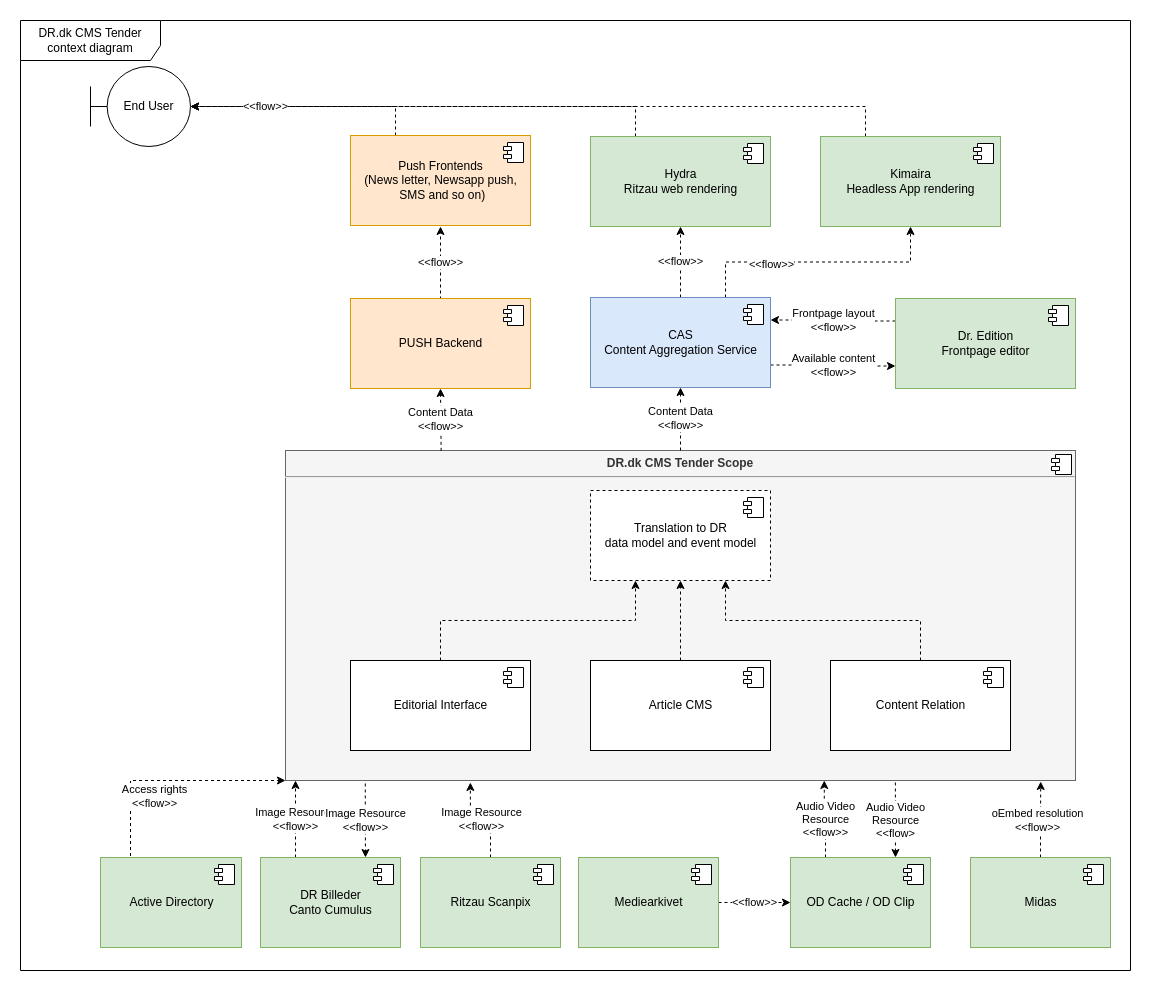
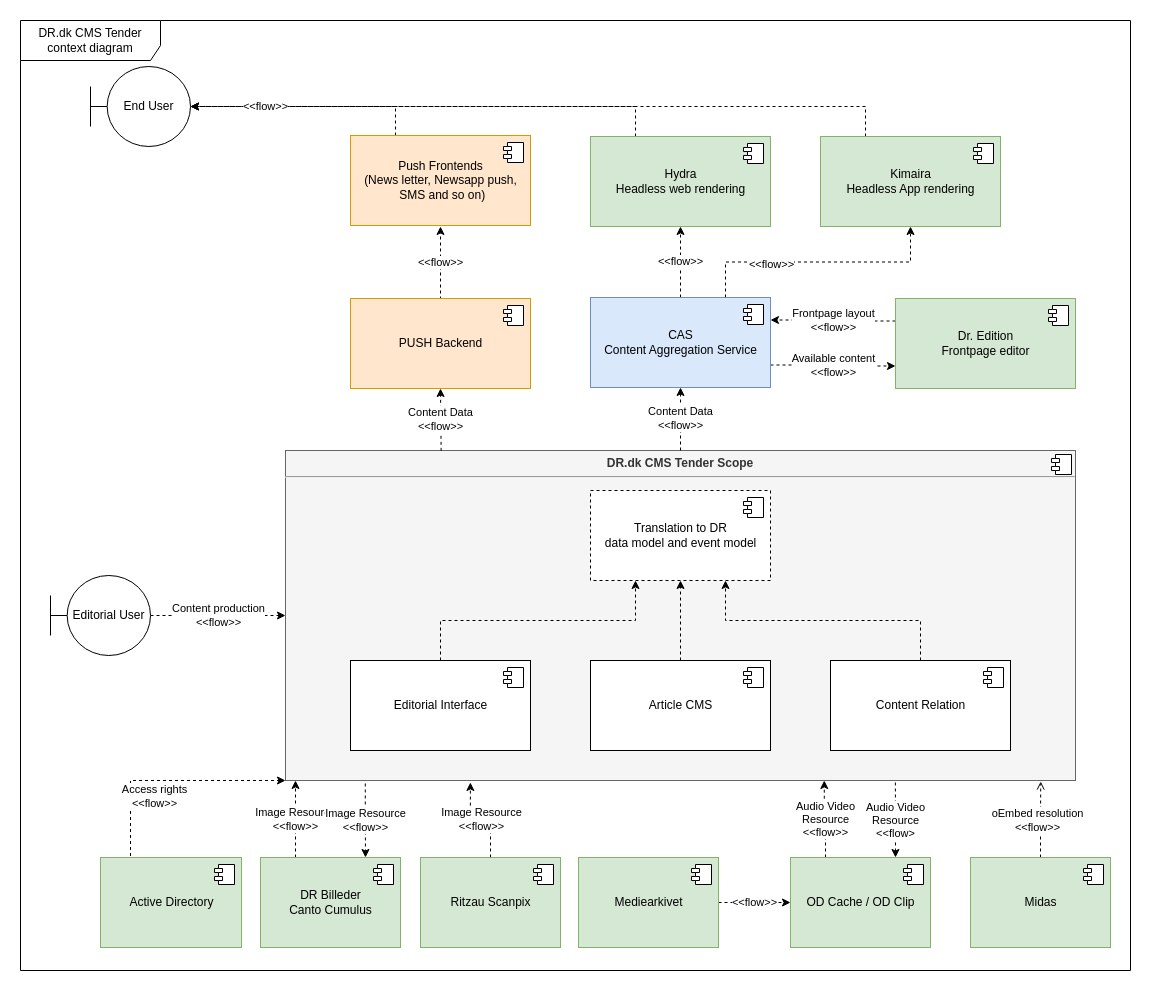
(681, 182) -> (681, 182)
none -> (101, 616)
none -> (161, 616)
(1041, 790) -> (1041, 788)
